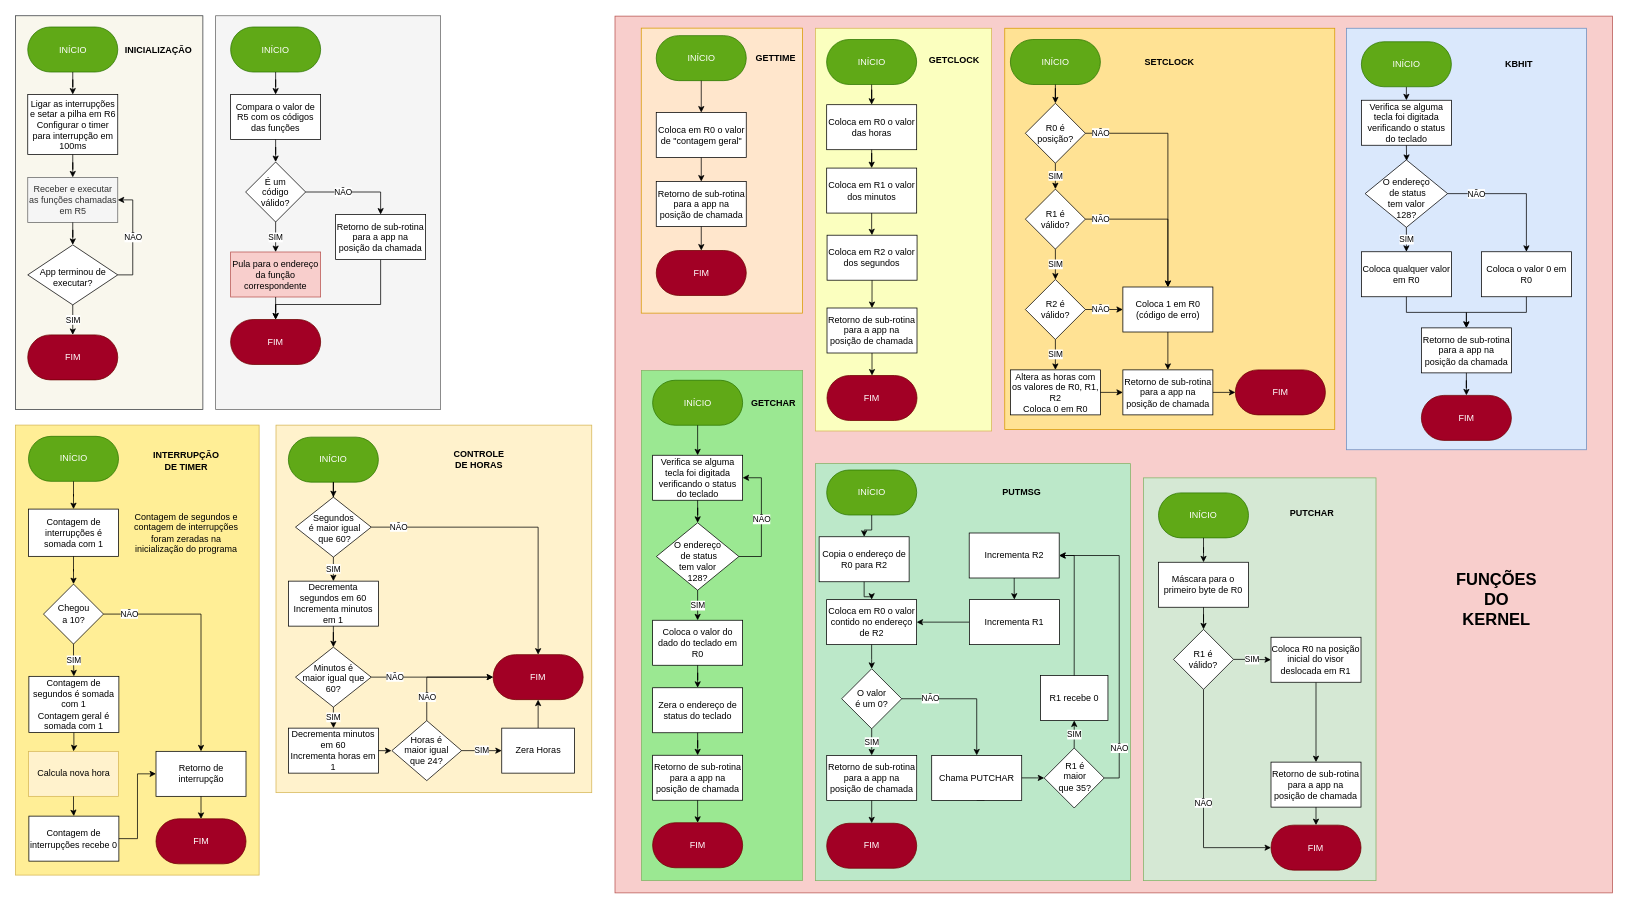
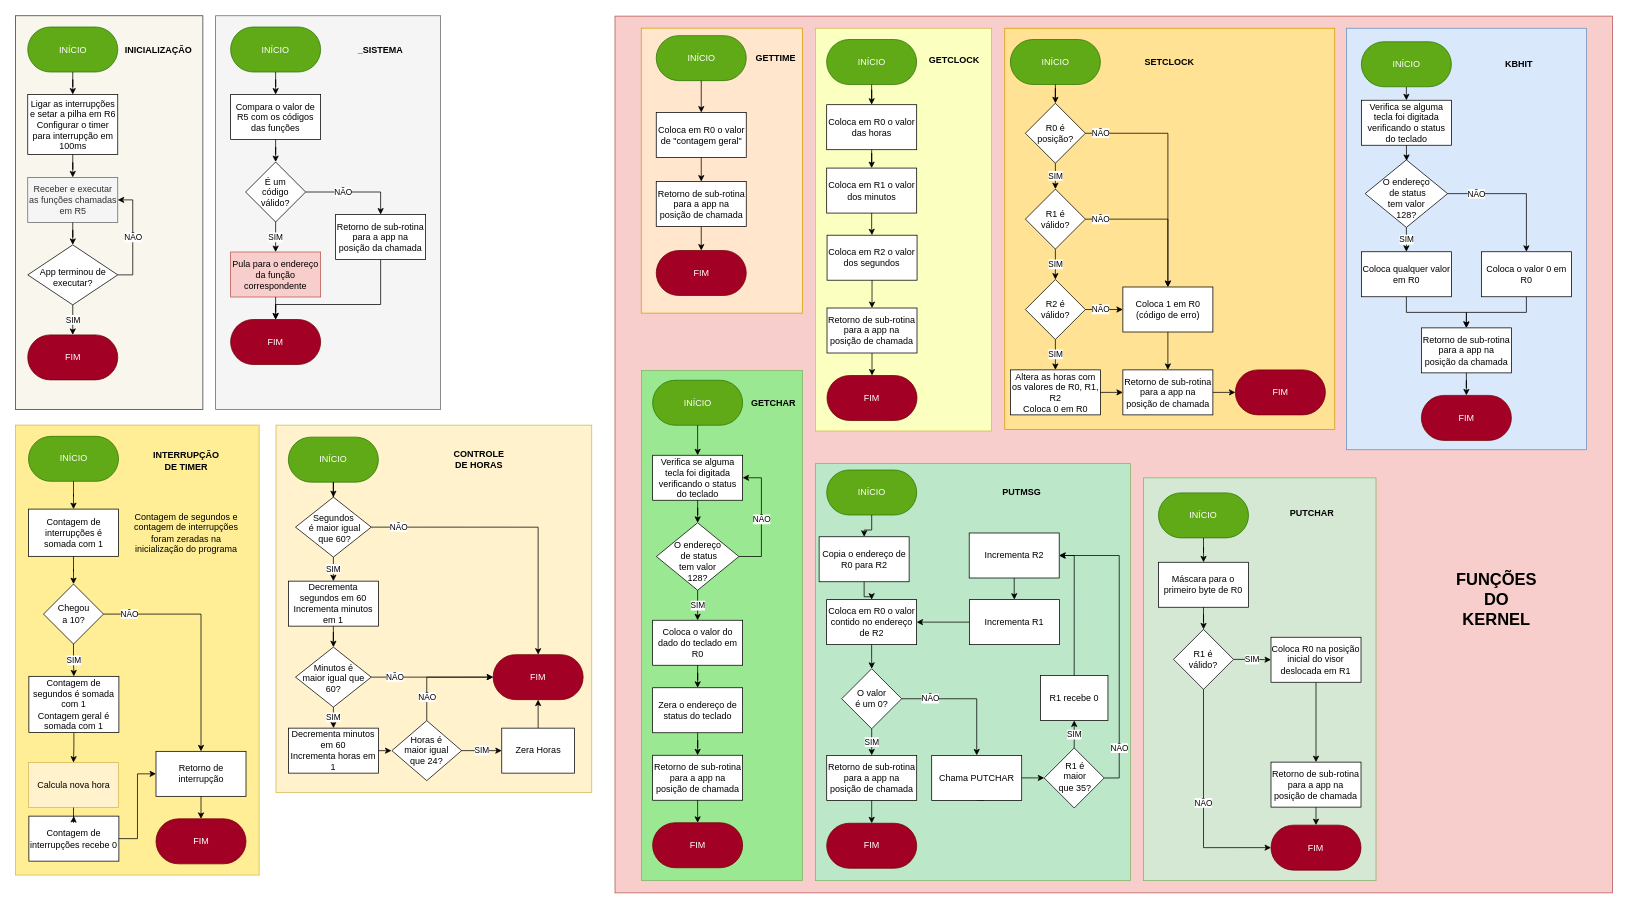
none -> (381, 50)
(74, 774) -> (74, 785)
